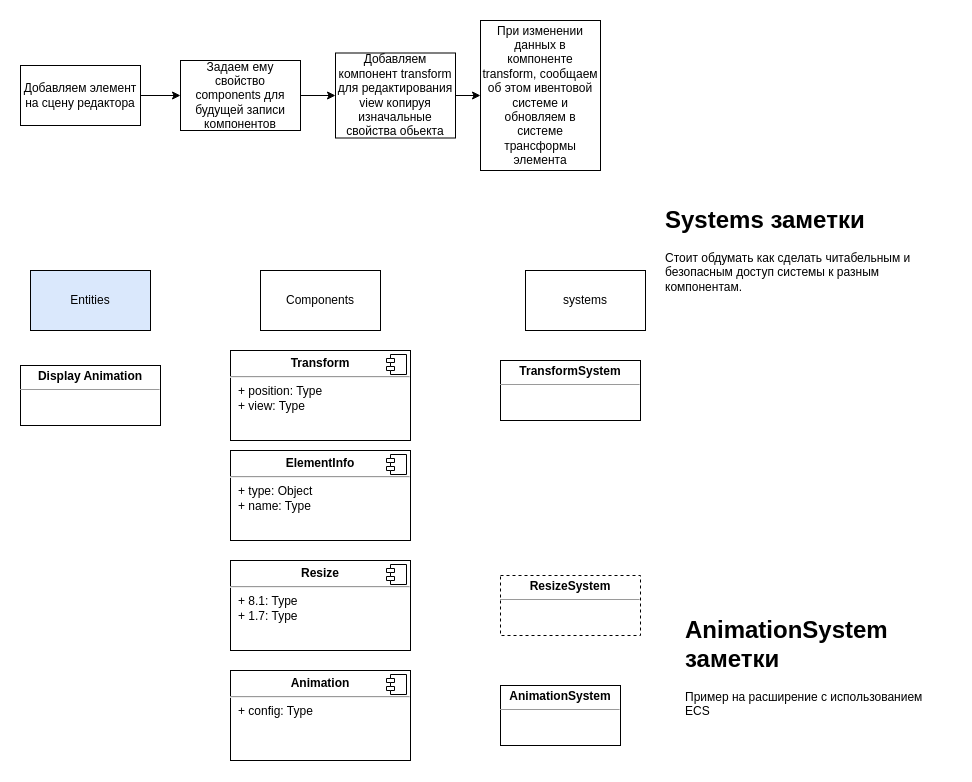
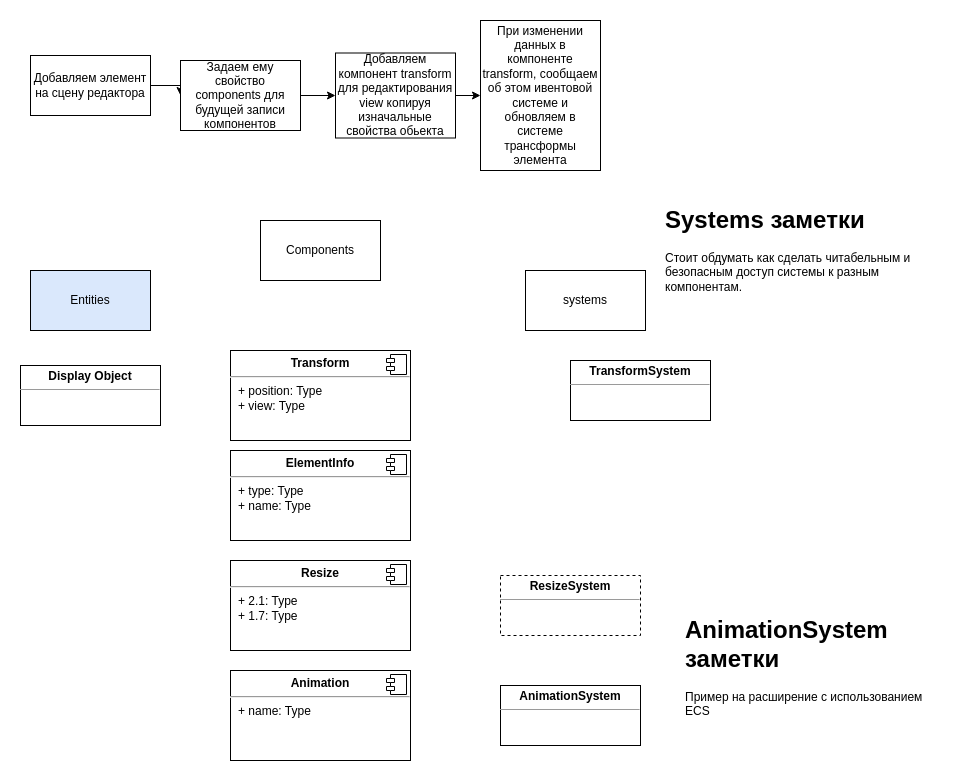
(81, 96) -> (91, 86)
(321, 301) -> (321, 251)
(70, 373) -> (63, 373)
(571, 391) -> (641, 391)
(273, 451) -> (266, 451)
(261, 561) -> (261, 561)
(271, 671) -> (266, 671)
(561, 716) -> (571, 716)
